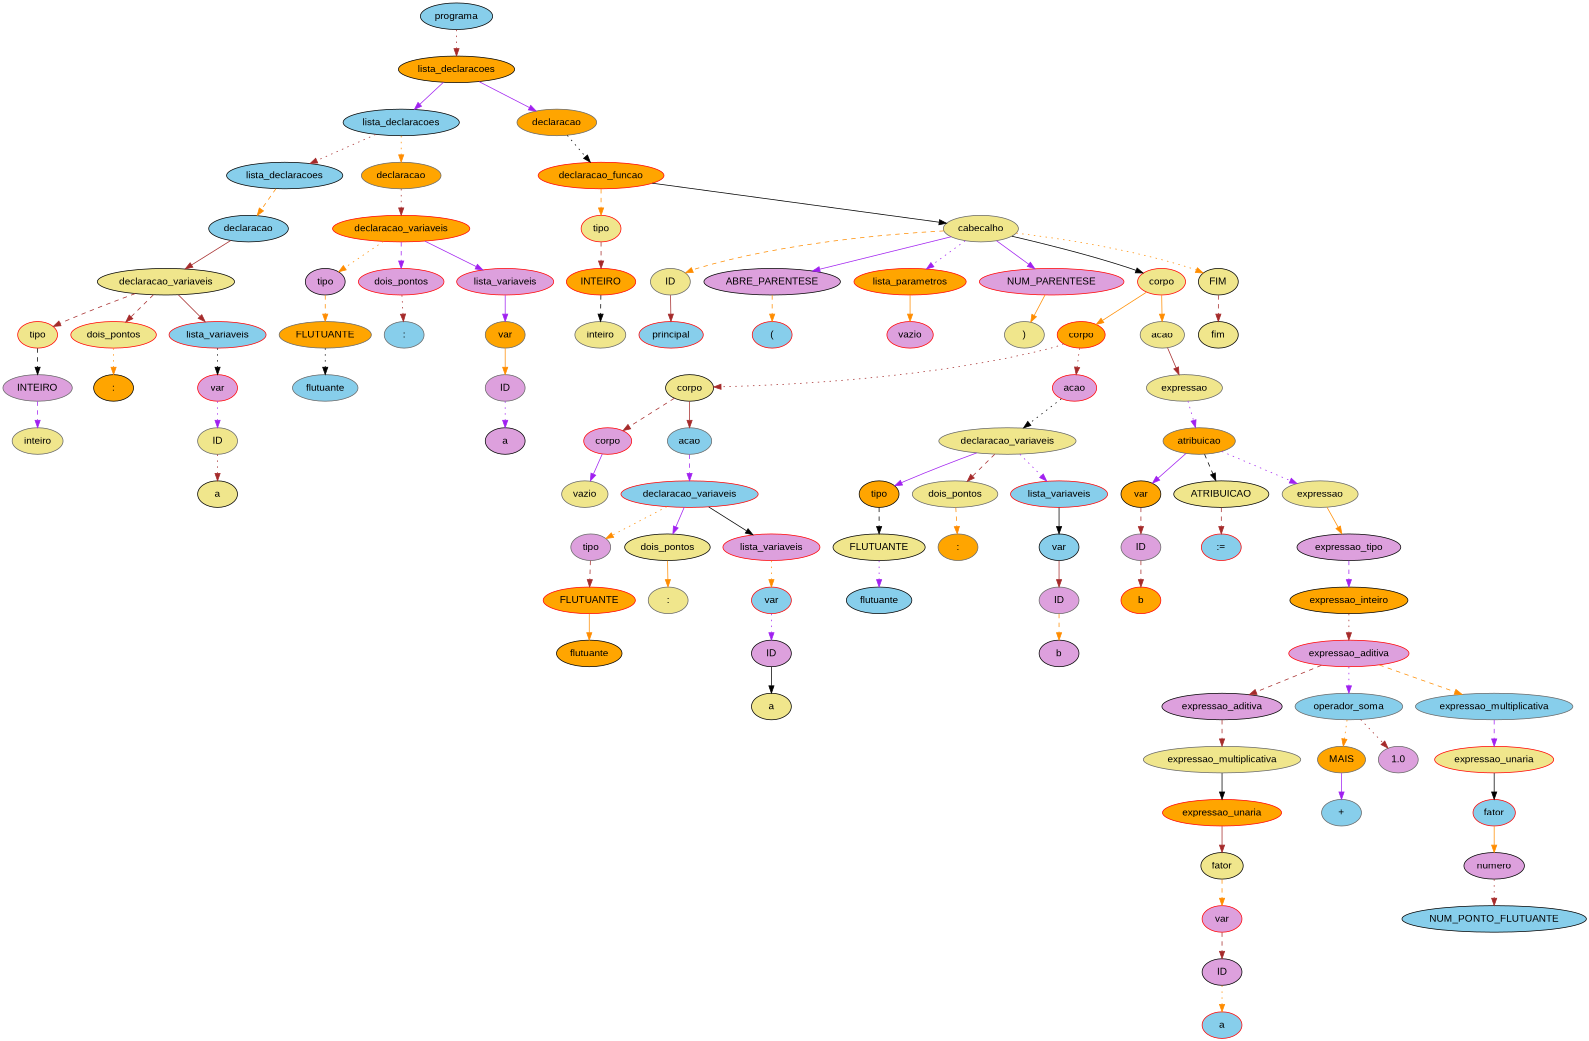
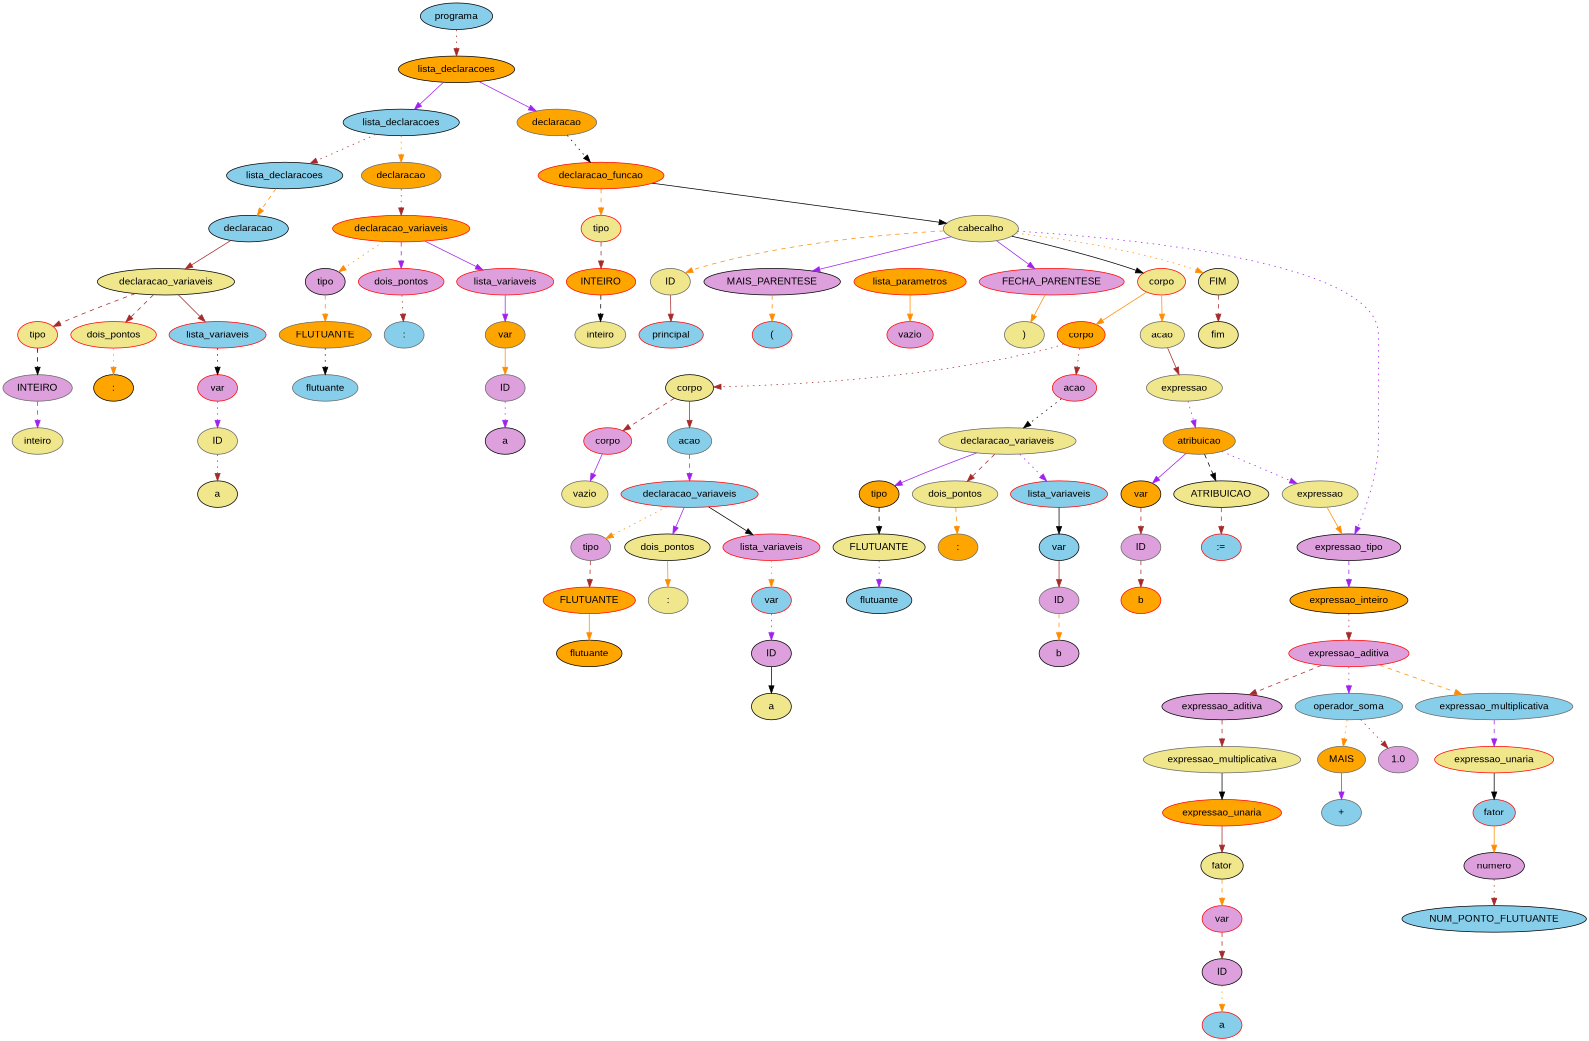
(949, 253) -> (1306, 276)
(772, 282) -> (772, 282)
(1052, 282) -> (1052, 282)
